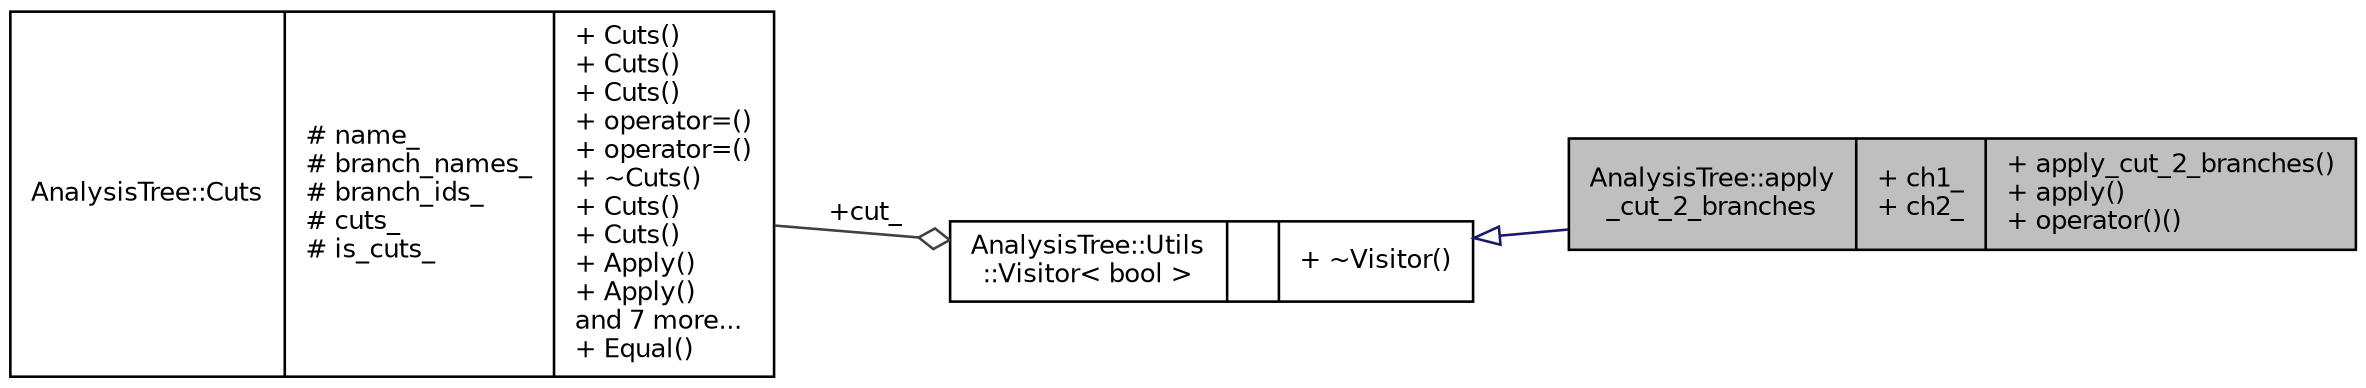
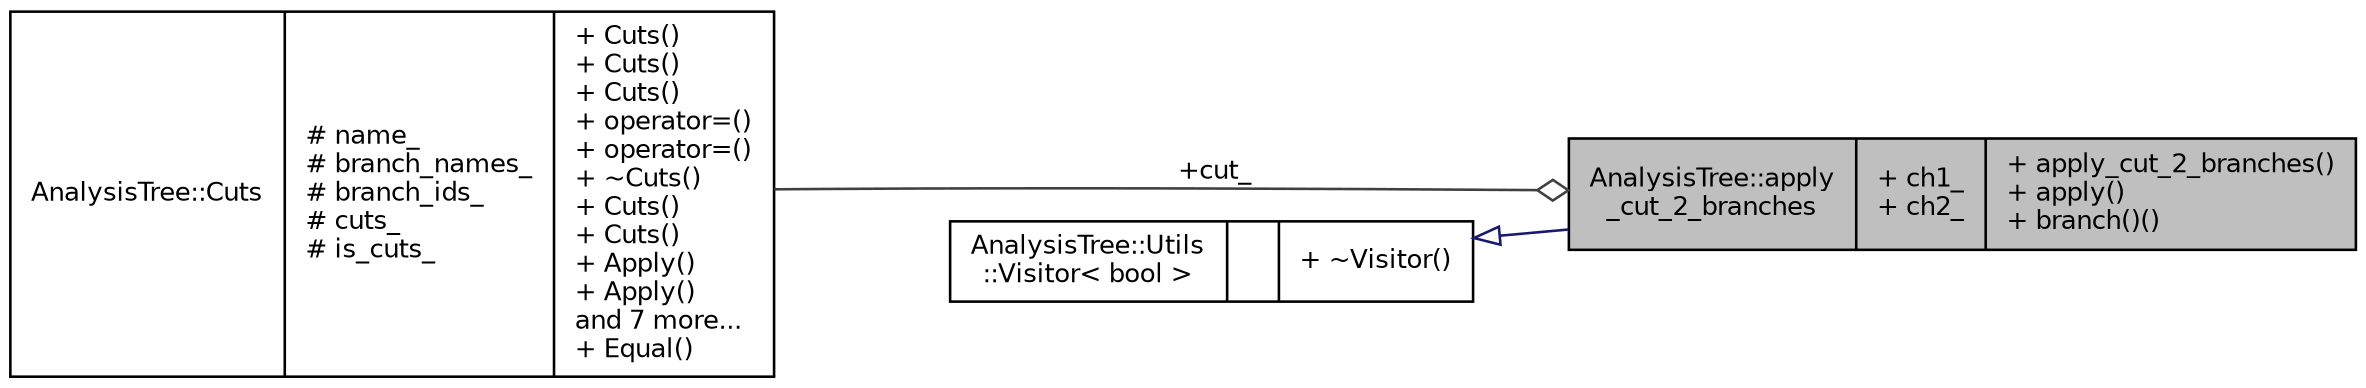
(2094, 221) -> (2084, 221)
(847, 232) -> (1156, 188)
